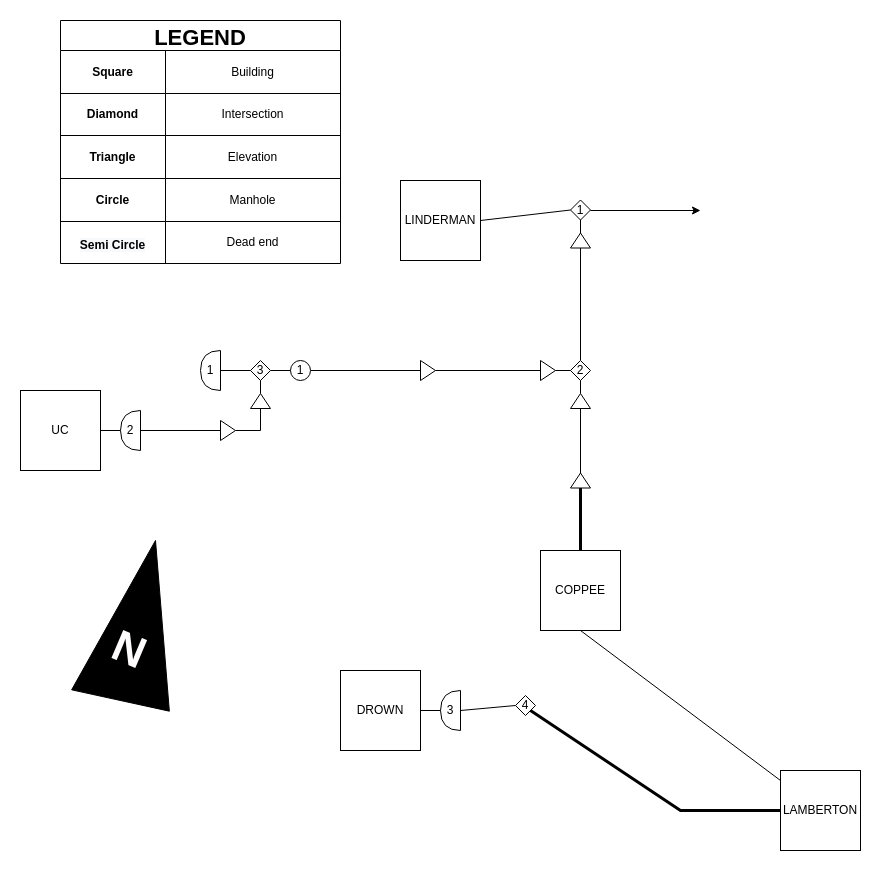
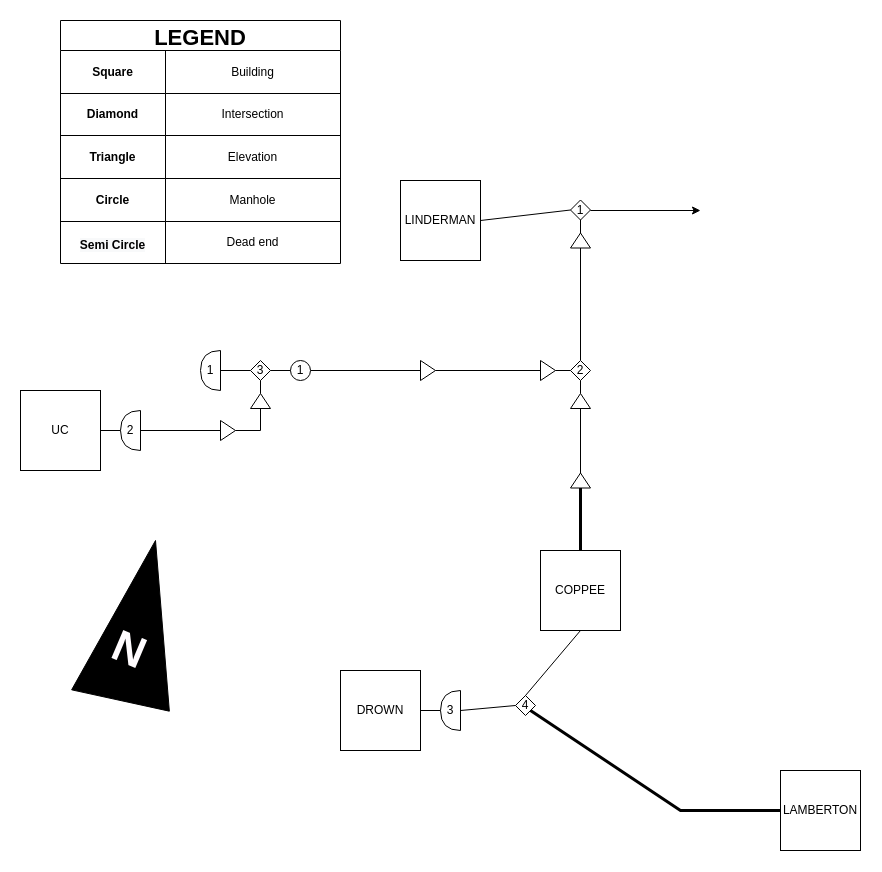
(681, 706) -> (553, 663)
